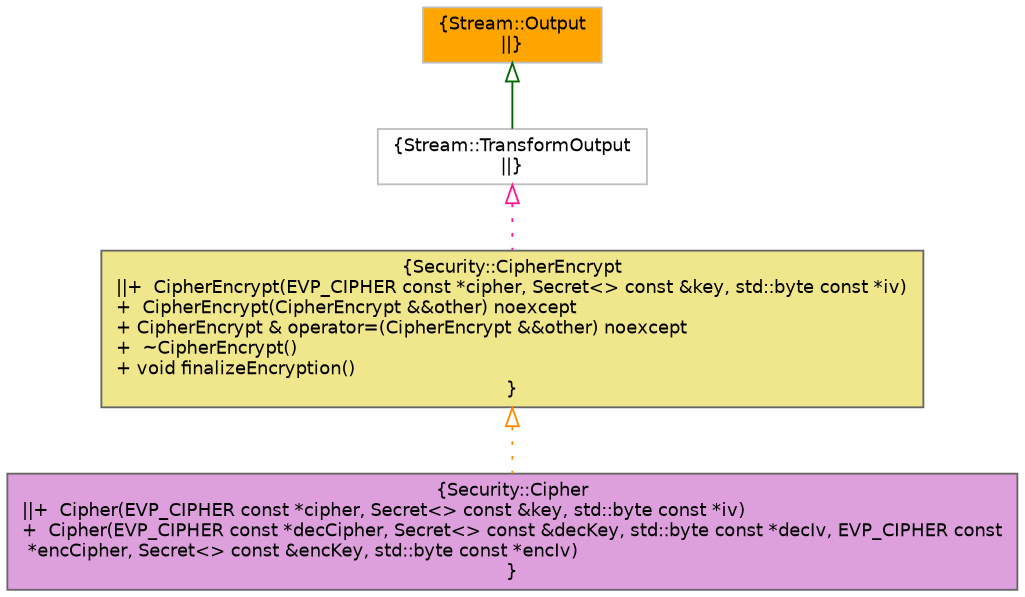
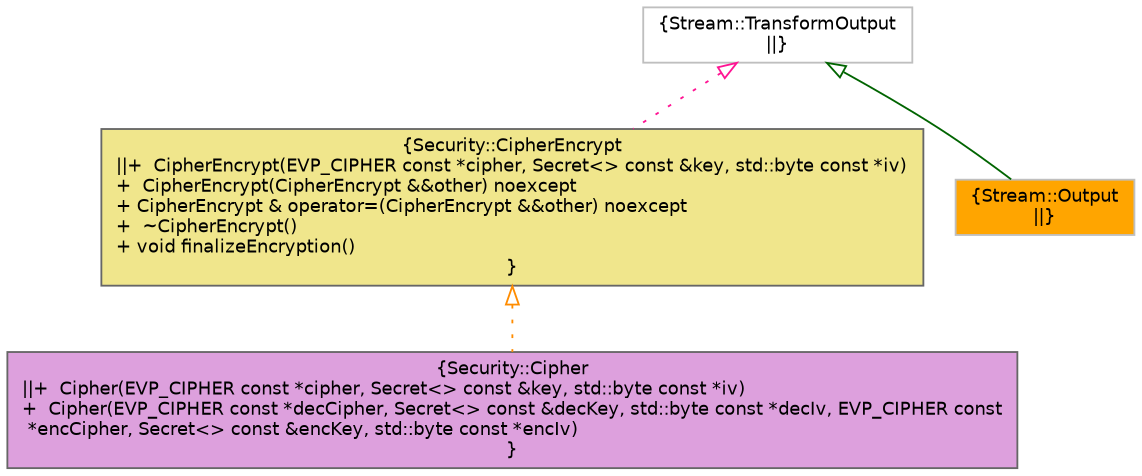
(512, 105) -> (930, 122)
